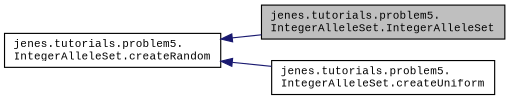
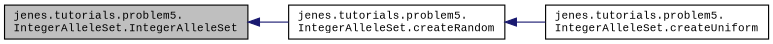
(247, 36) -> (274, 22)
